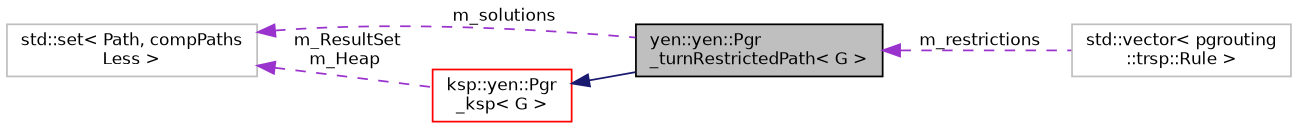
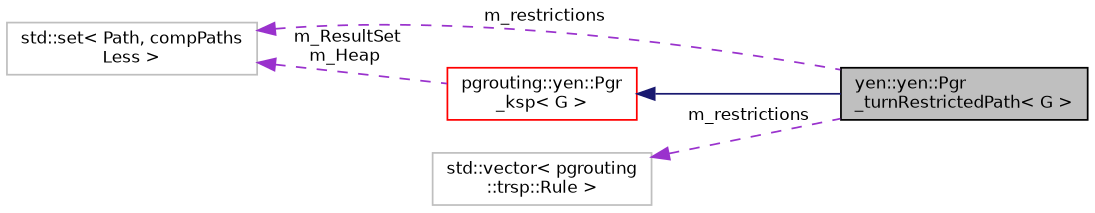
(502, 17) -> (542, 17)
(986, 50) -> (755, 136)
(502, 96) -> (542, 94)
